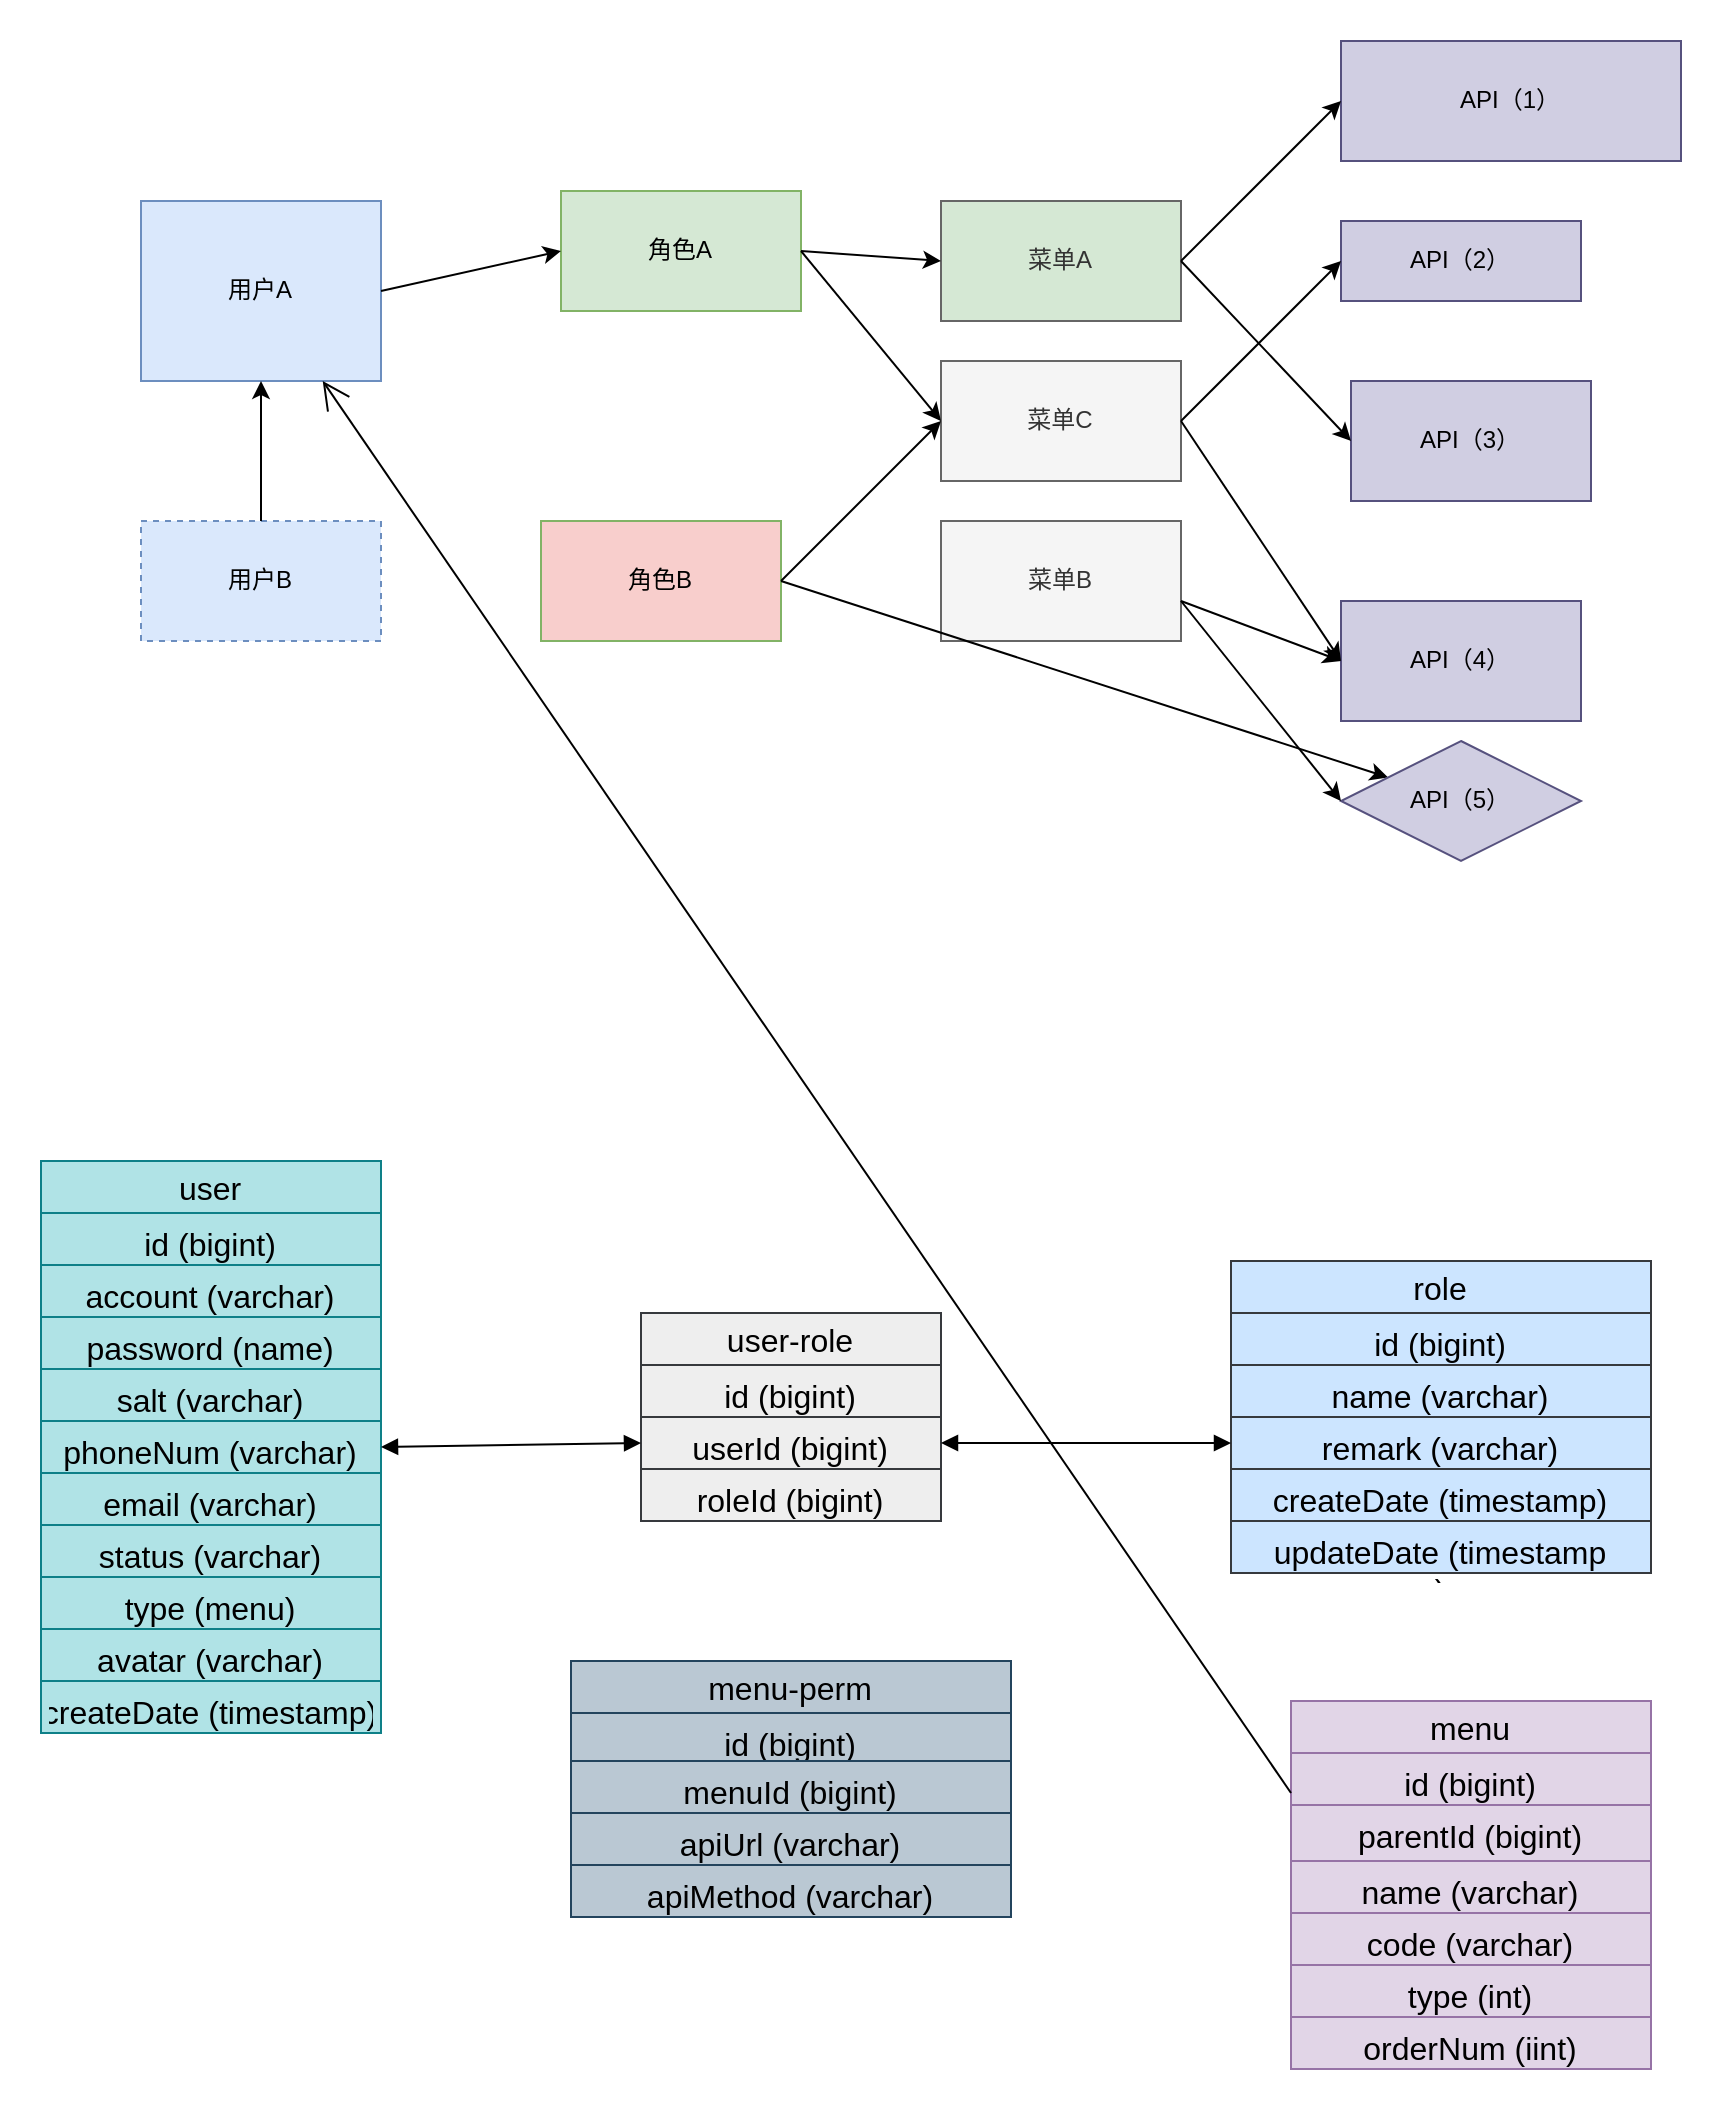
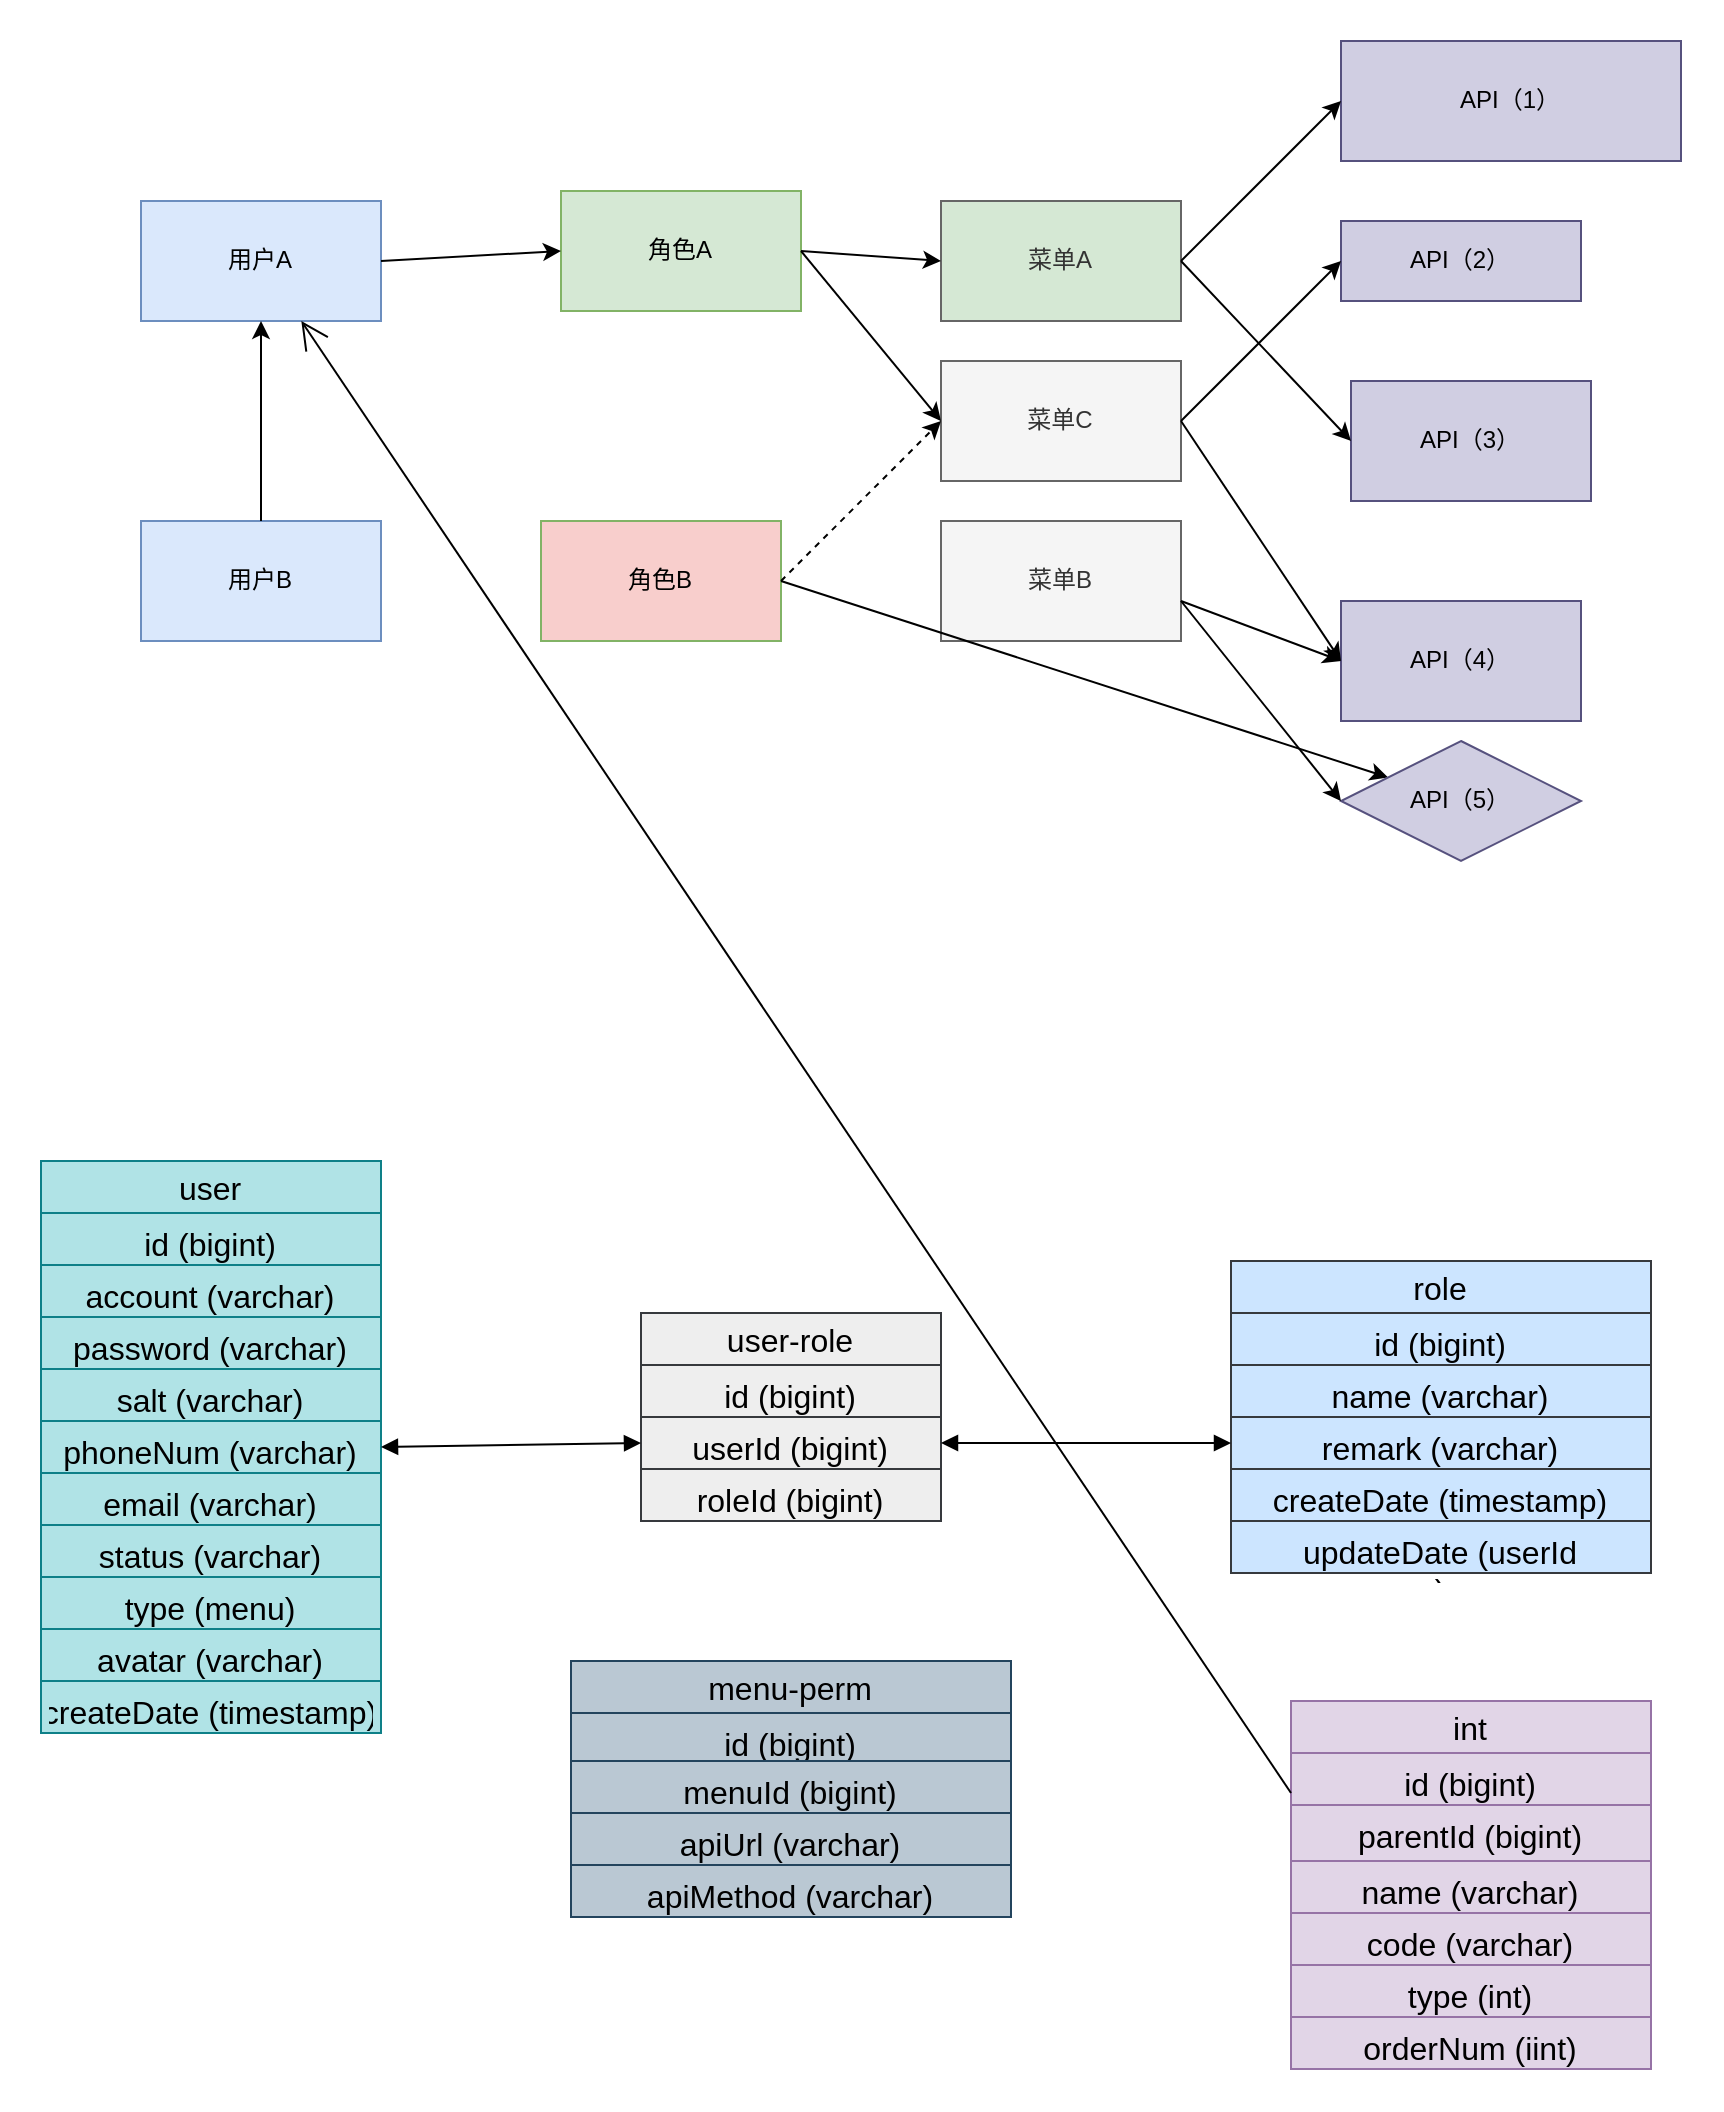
(261, 291) -> (261, 261)
(858, 504) -> (858, 504)
(261, 581) -> (261, 581)
(210, 1349) -> (210, 1349)
(1440, 1553) -> (1440, 1553)
(1470, 1729) -> (1470, 1729)
